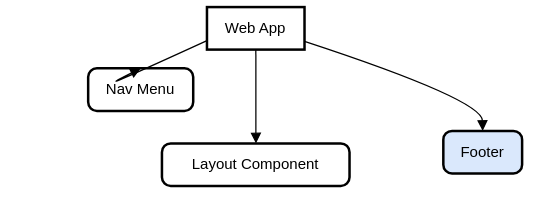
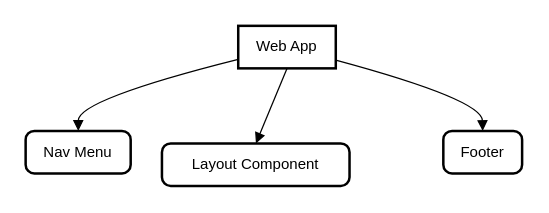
(256, 28) -> (287, 47)
(141, 89) -> (78, 152)
(483, 152) -> (483, 152)
